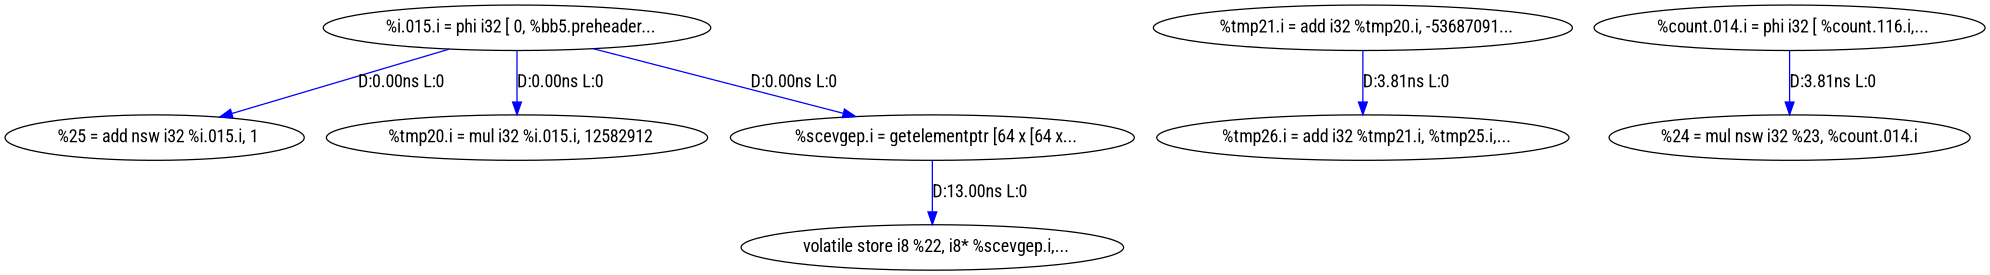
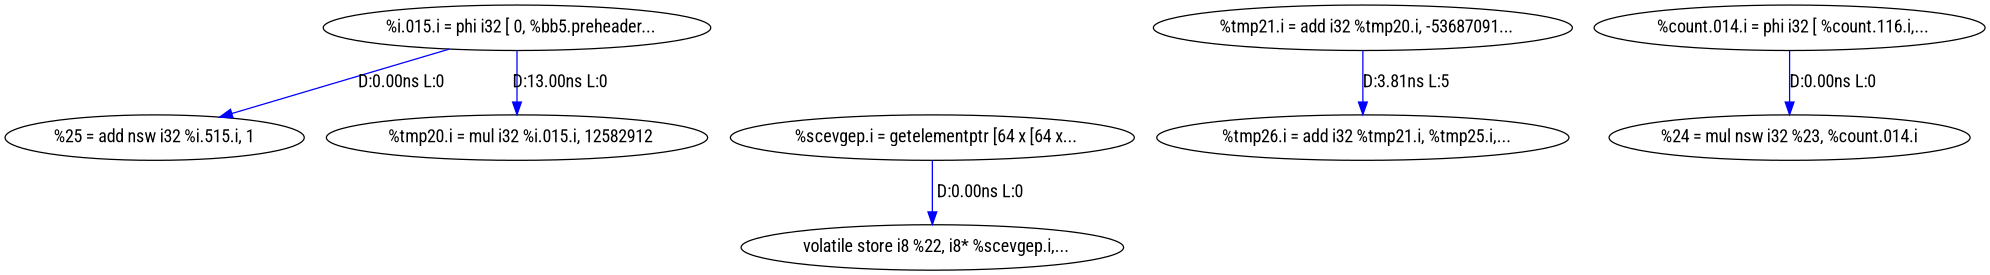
(718, 81) -> none
(561, 83) -> (561, 83)
(1406, 83) -> (1406, 83)
(1833, 83) -> (1833, 83)
(155, 138) -> (155, 138)
(980, 193) -> (980, 193)
